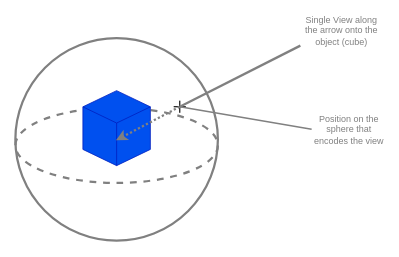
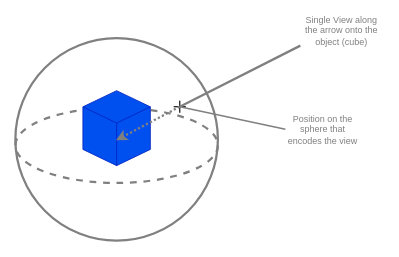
(349, 129) -> (323, 129)
